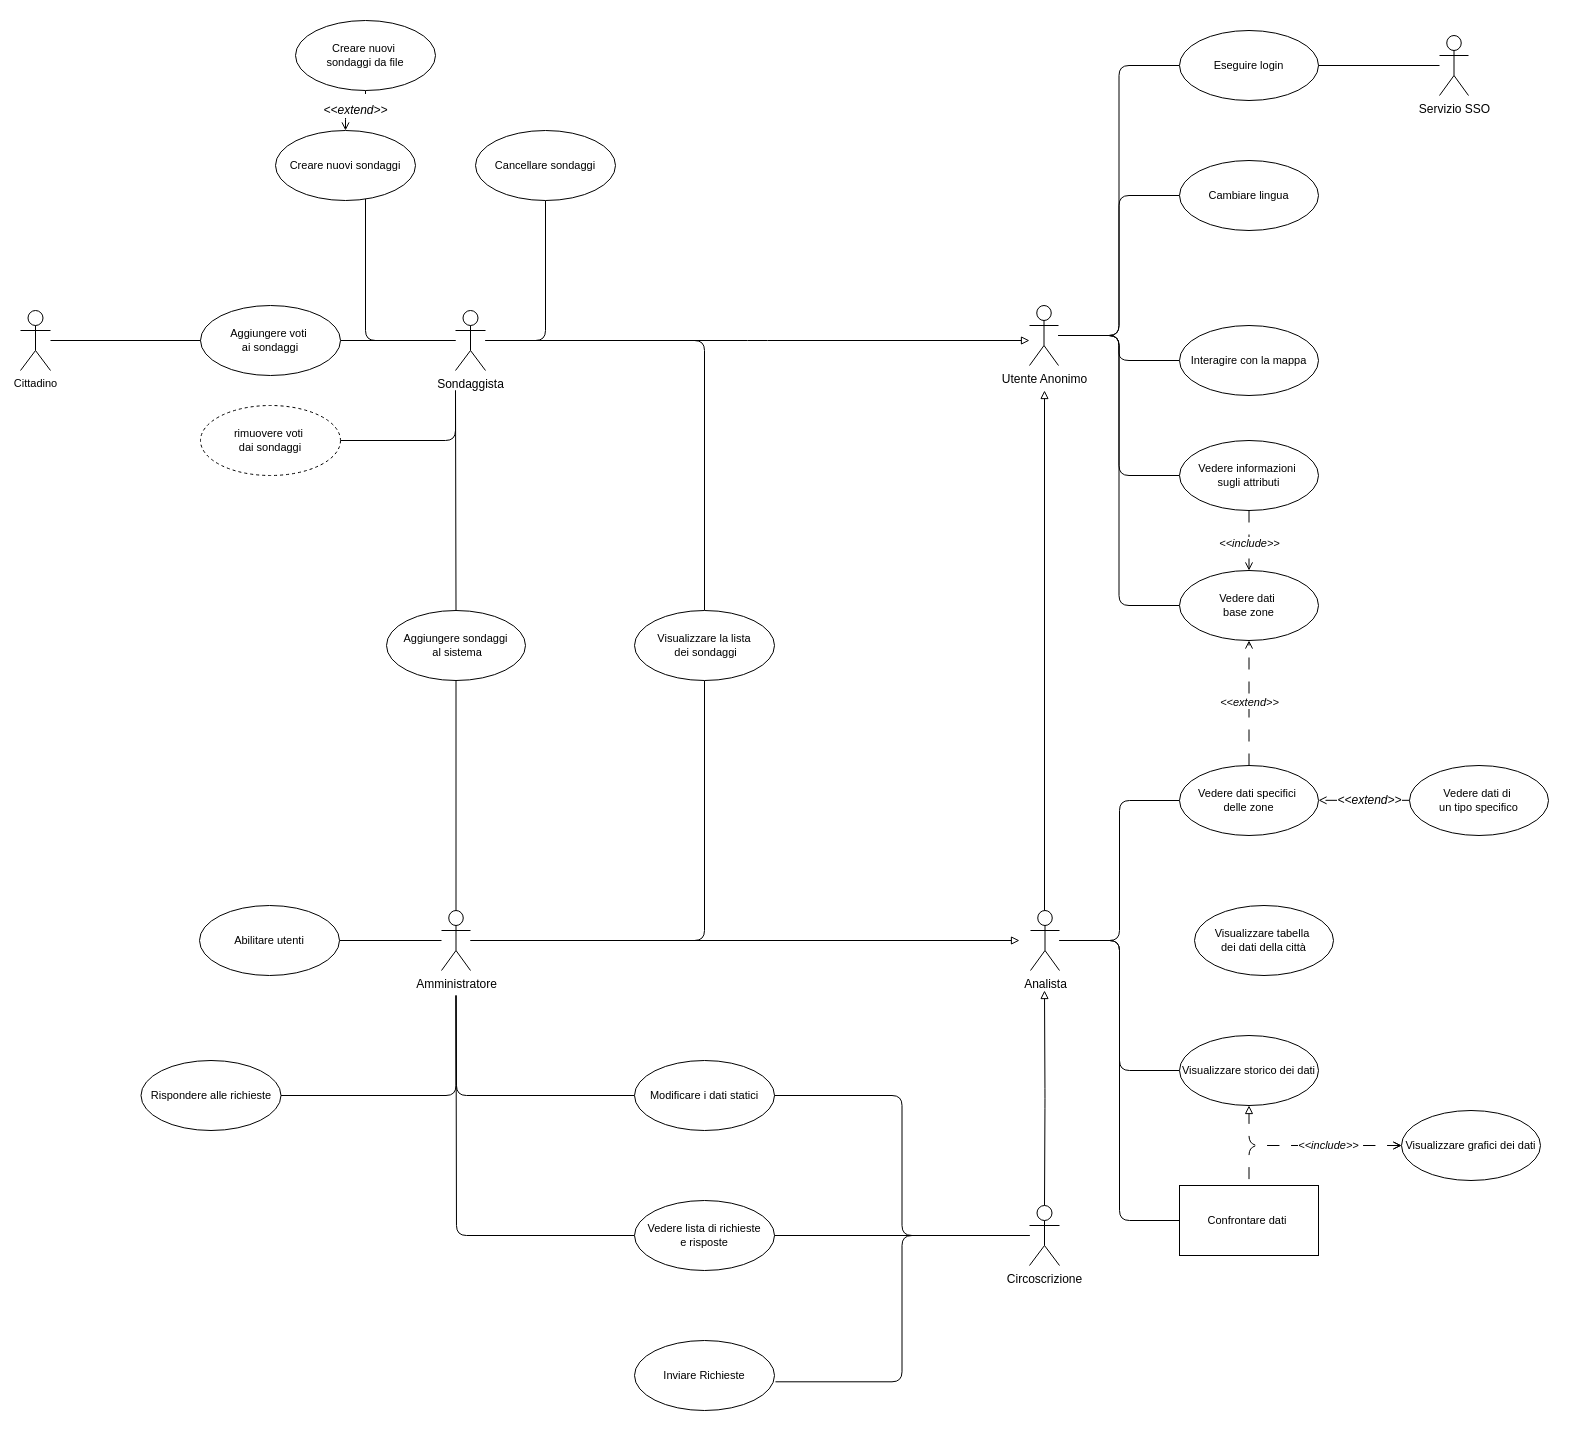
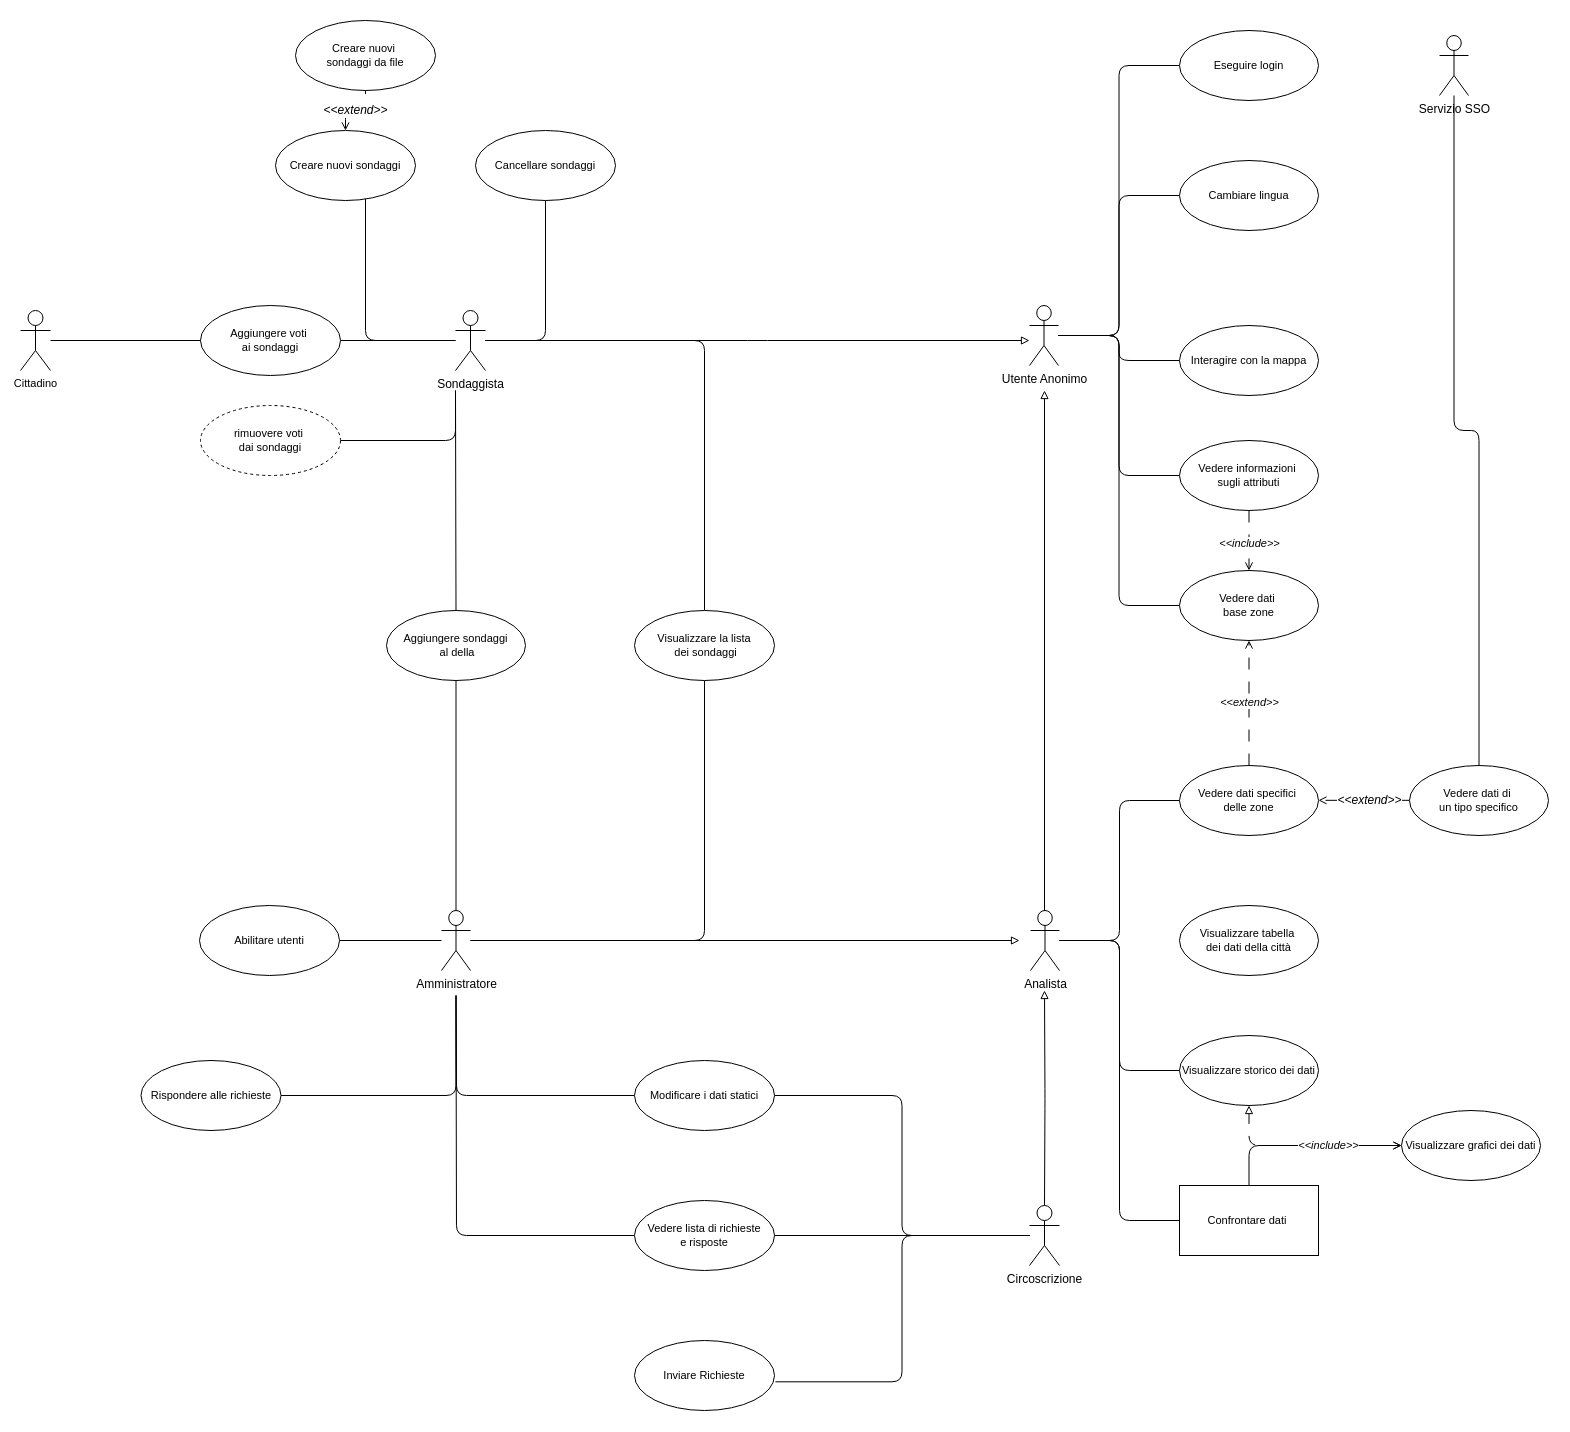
(1380, 66) -> (1467, 431)
(456, 646) -> (456, 646)
(1264, 941) -> (1249, 941)
(1249, 1159) -> (1249, 1159)
